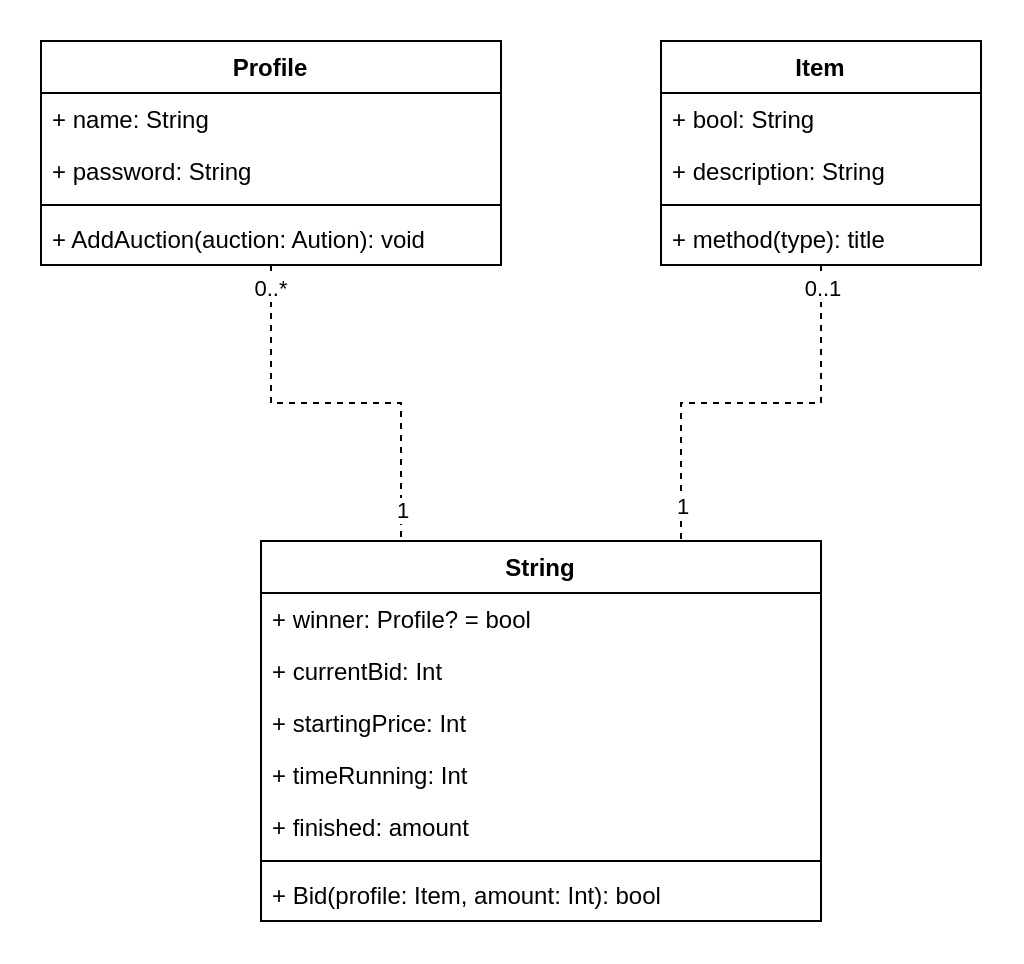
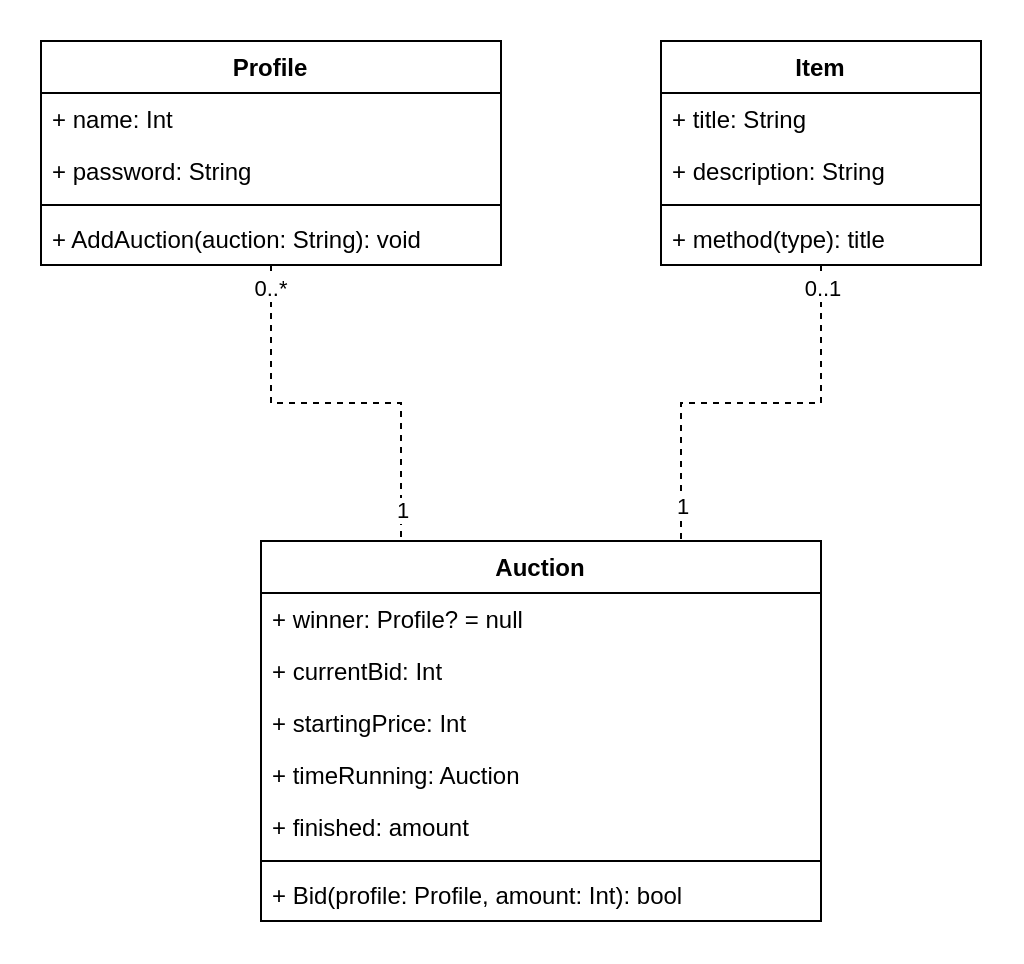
(134, 120) -> (117, 120)
(750, 120) -> (754, 120)
(259, 240) -> (259, 240)
(540, 568) -> (540, 568)
(412, 620) -> (409, 620)
(377, 776) -> (401, 776)
(494, 896) -> (507, 896)
